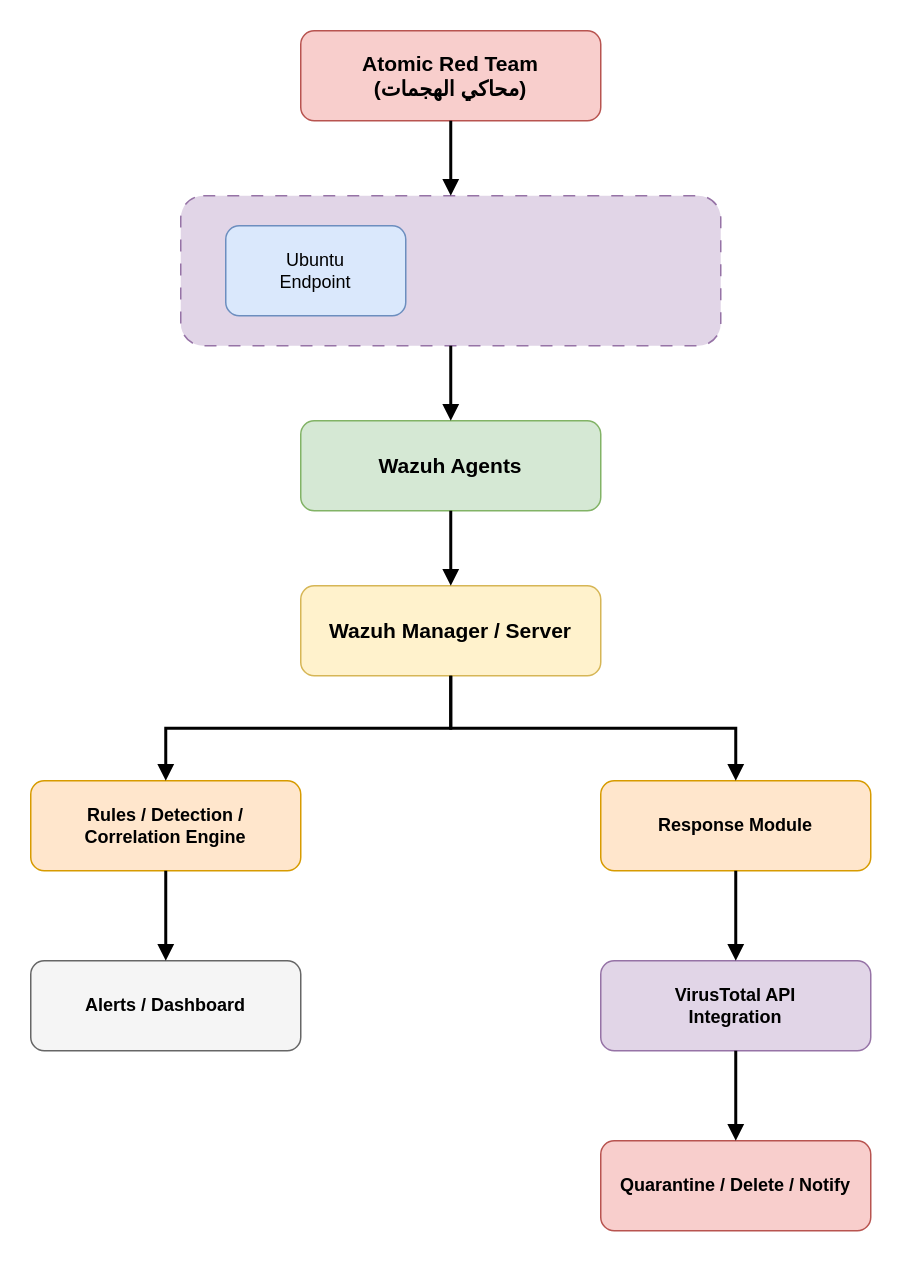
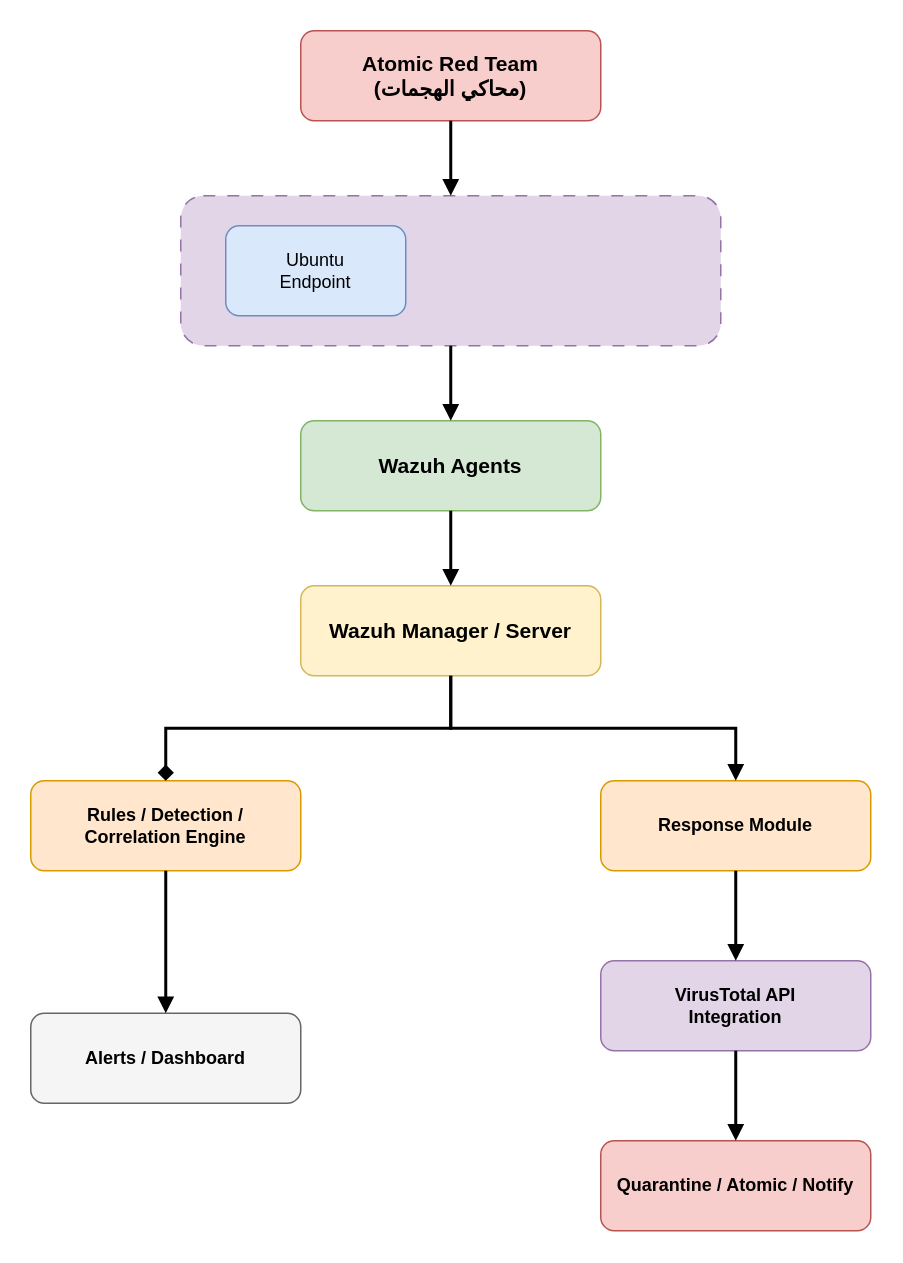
(166, 763) -> (166, 764)
(166, 1006) -> (166, 1058)
(736, 1186) -> (736, 1186)
